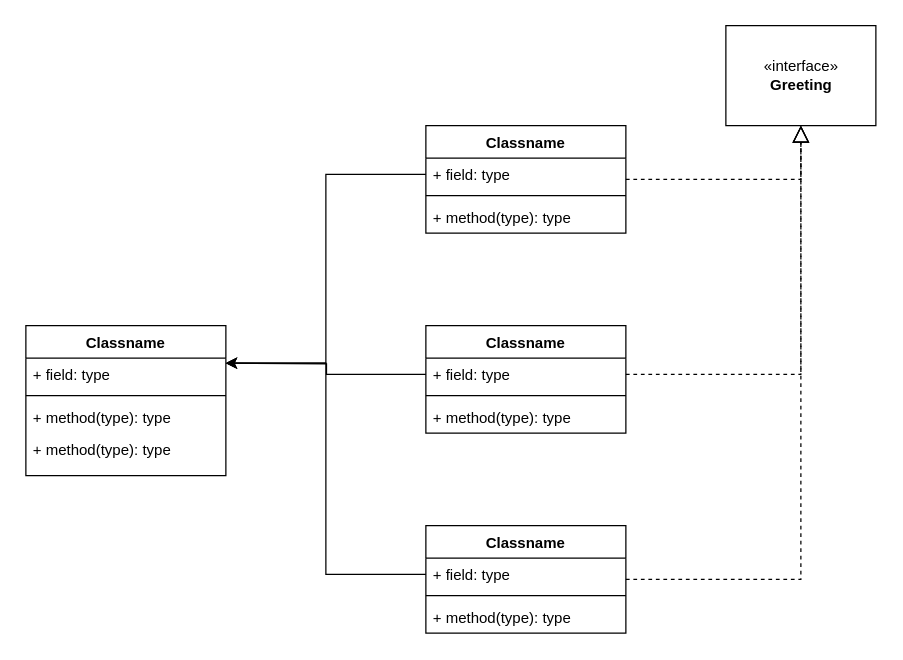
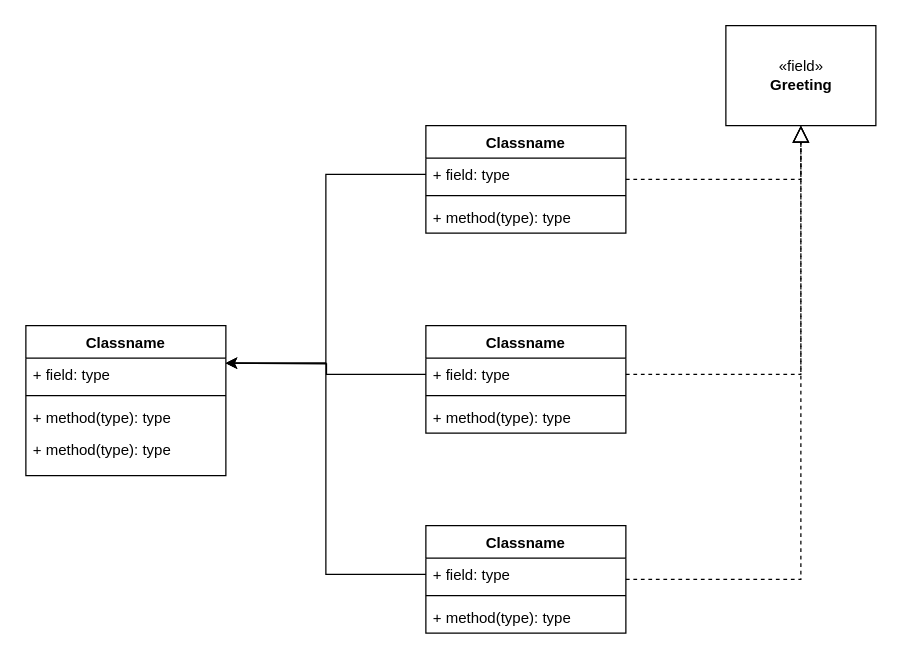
(801, 76) -> (801, 76)
